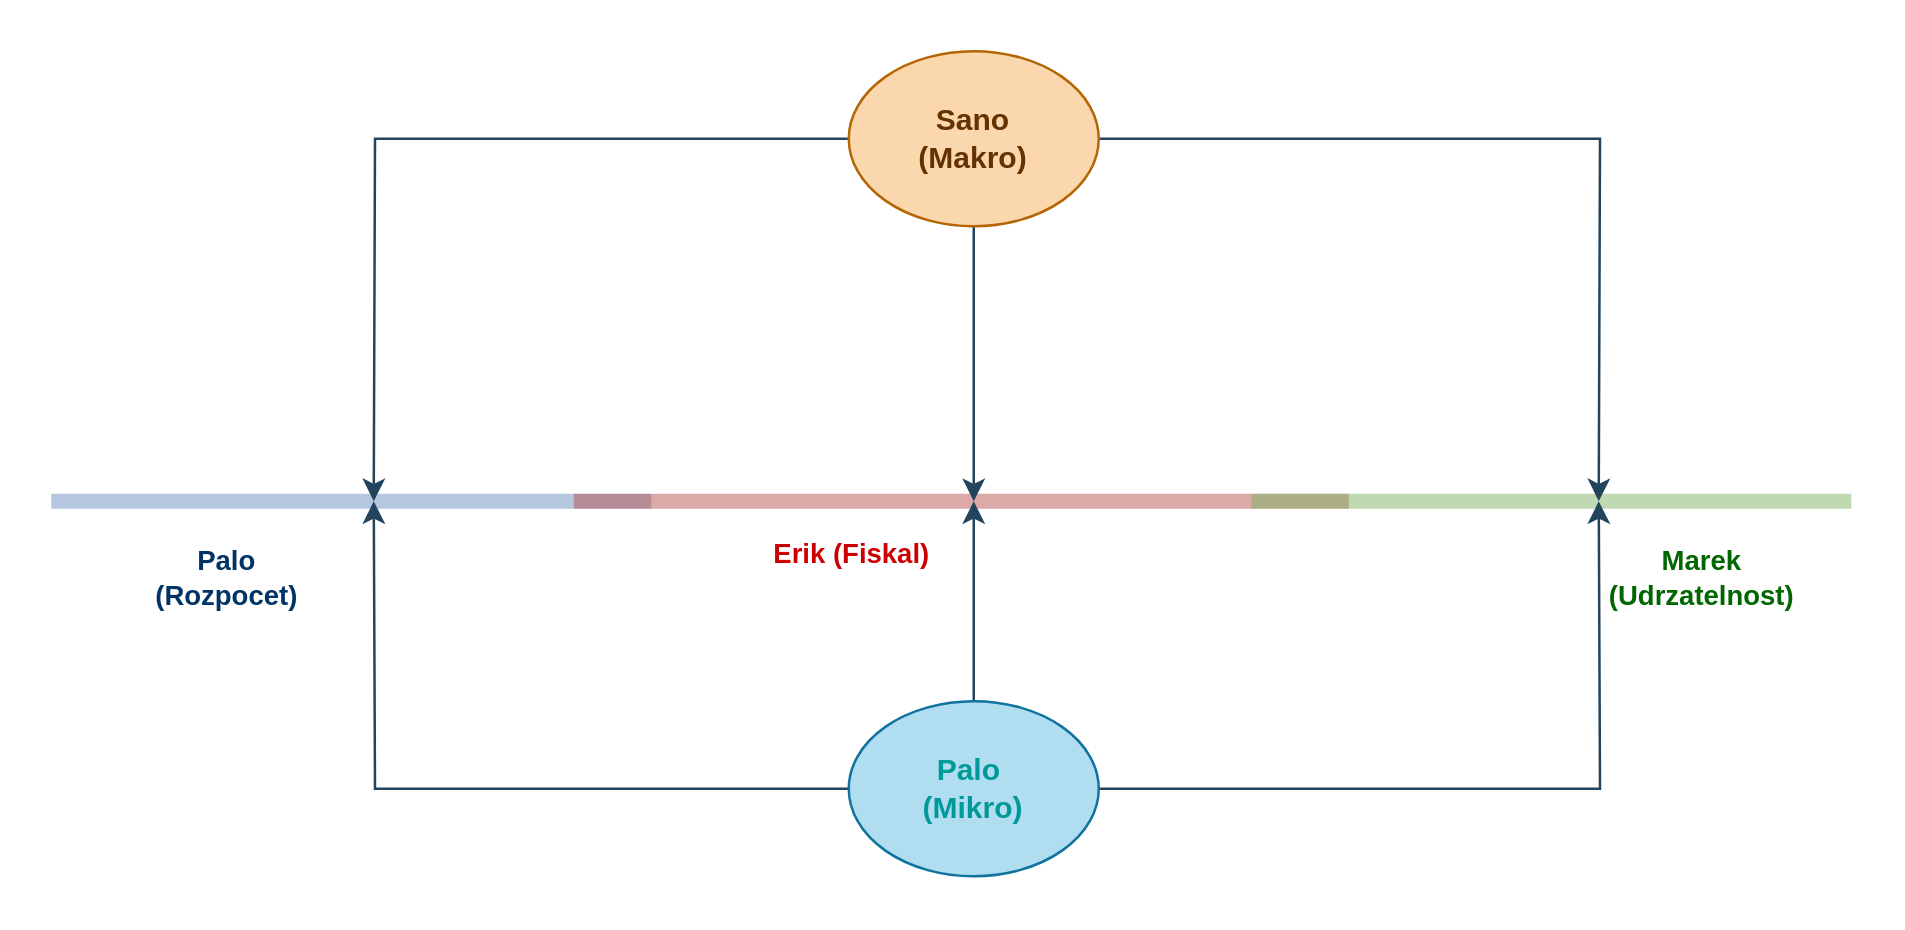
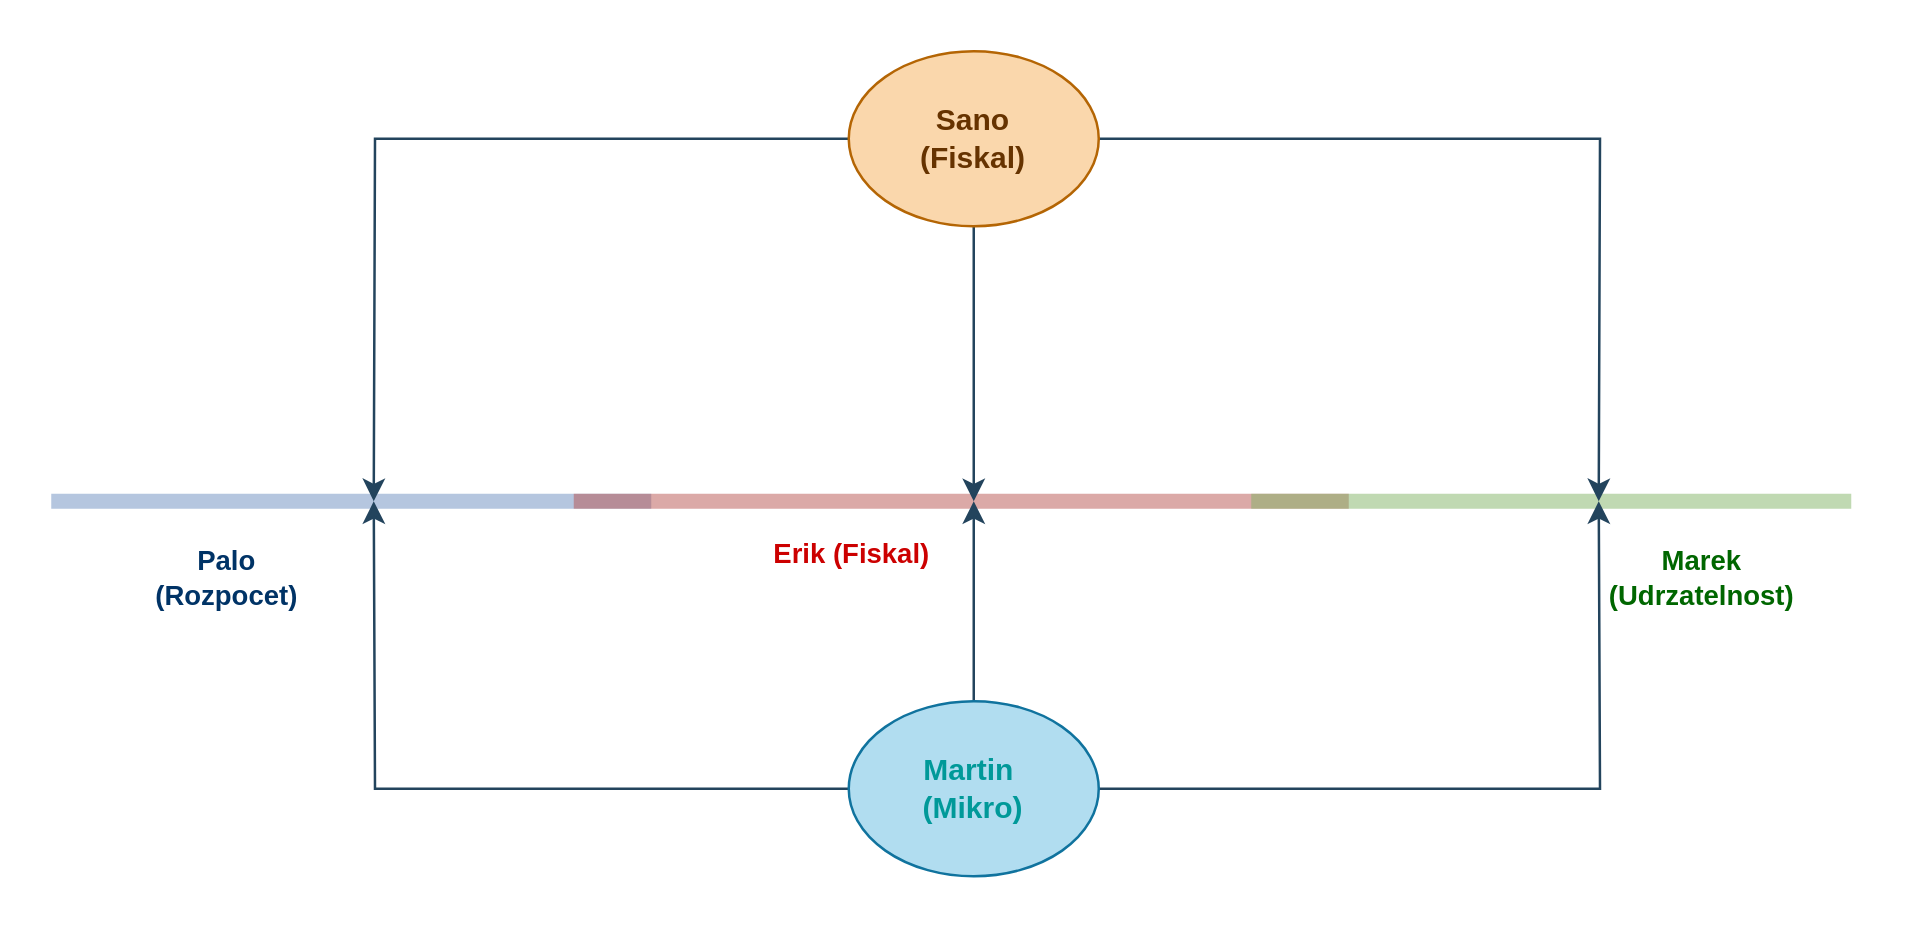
(974, 139) -> (974, 139)
(974, 789) -> (974, 789)
